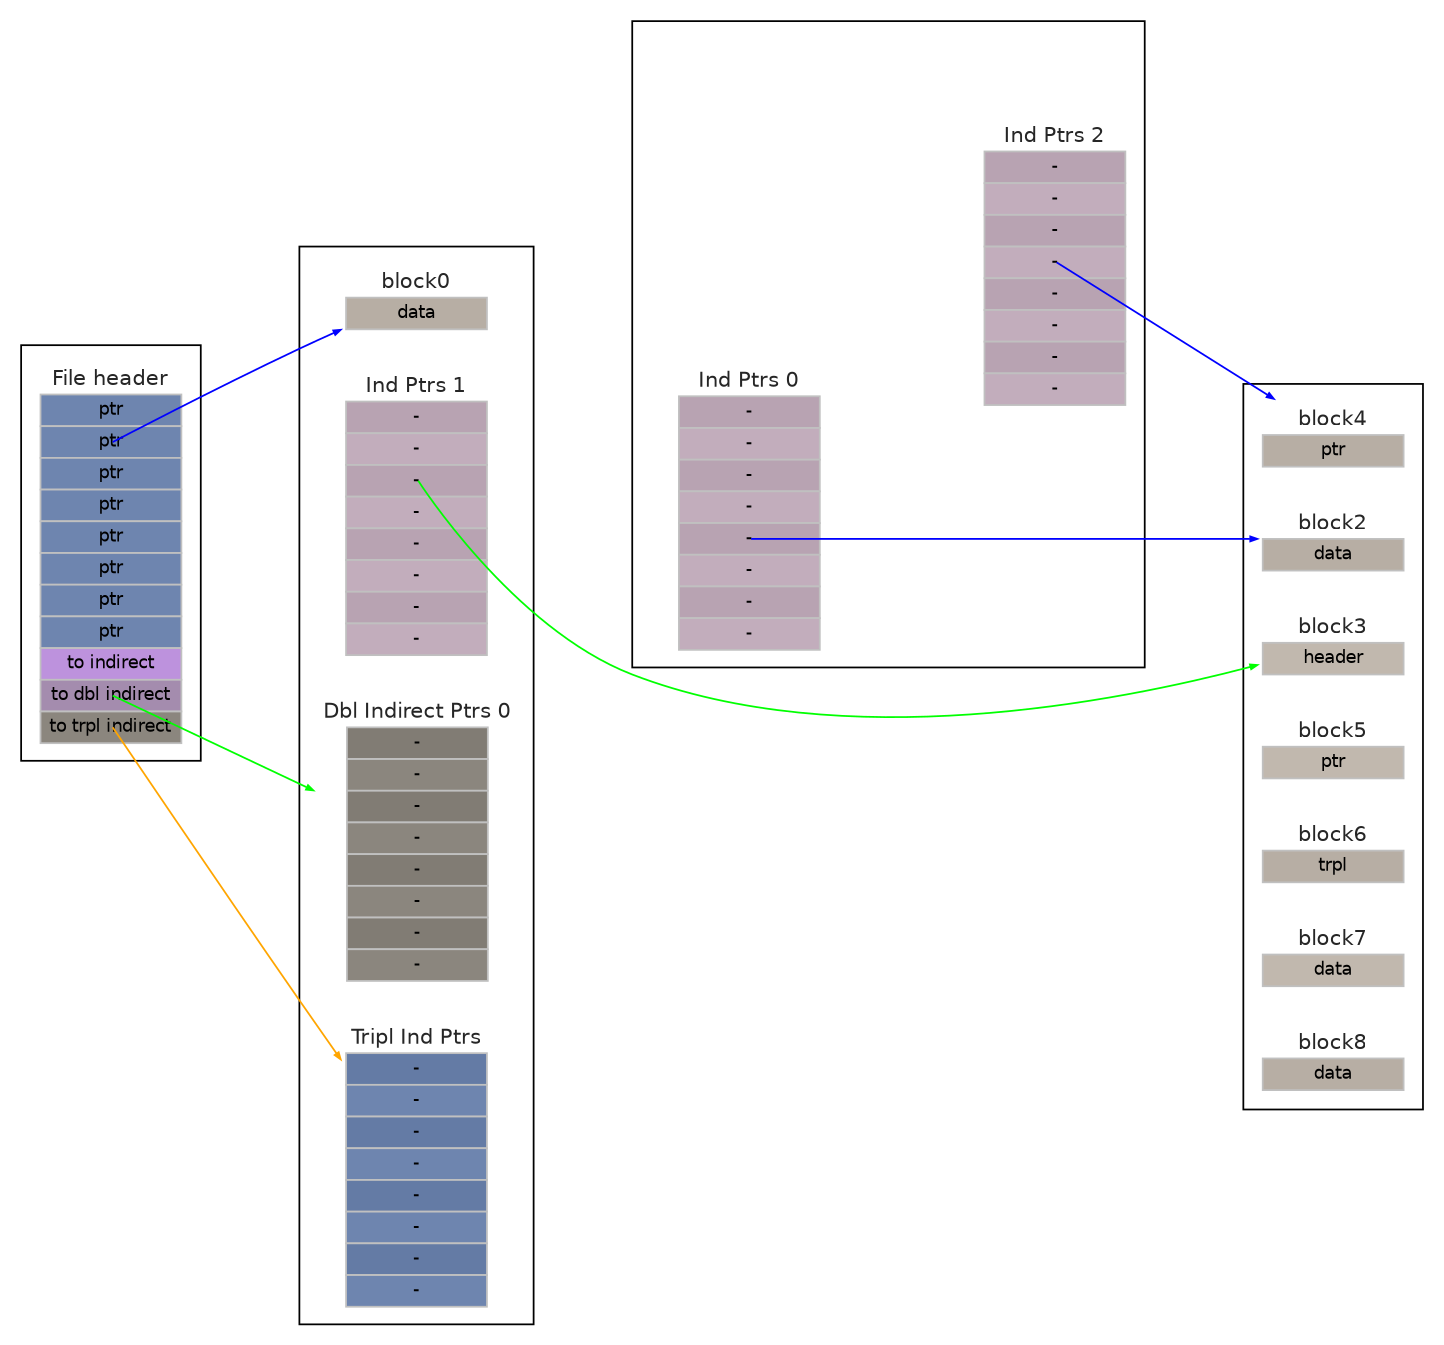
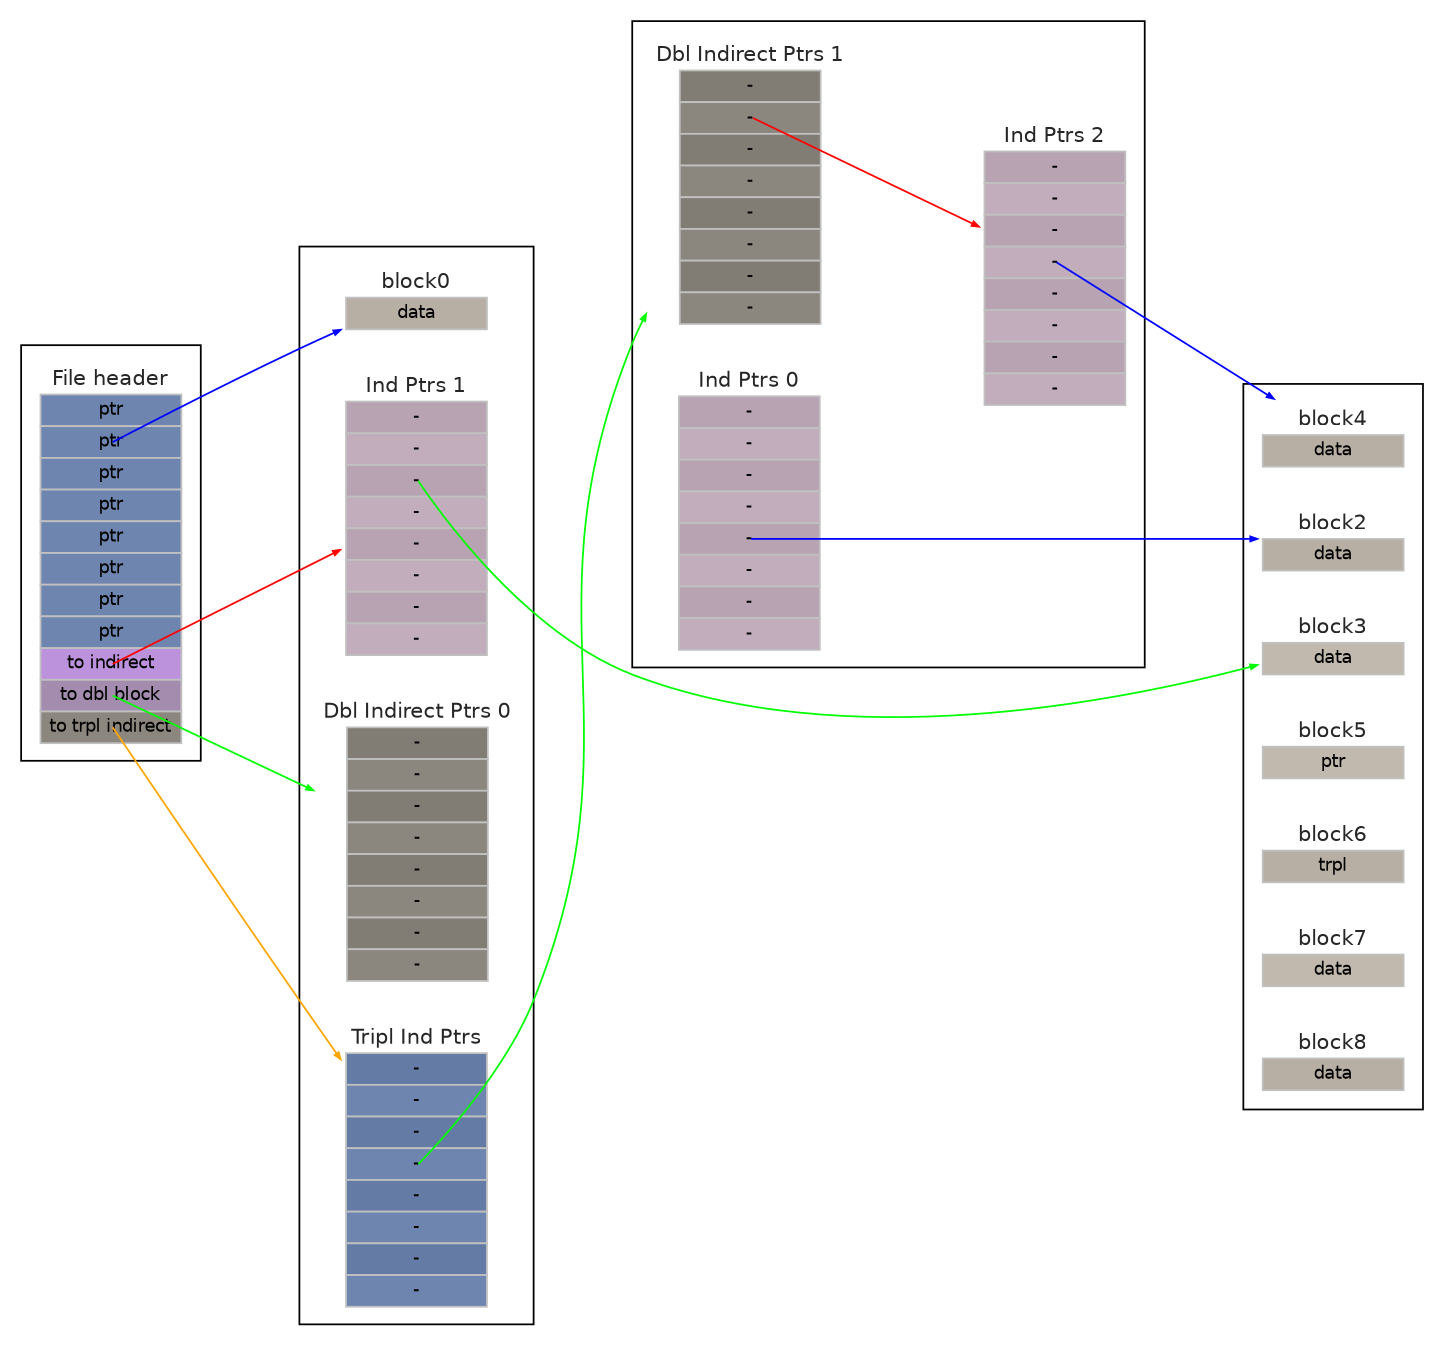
none -> (749, 181)
(1333, 450) -> (1333, 450)
none -> (223, 609)
(1333, 658) -> (1333, 658)
(111, 695) -> (111, 695)
